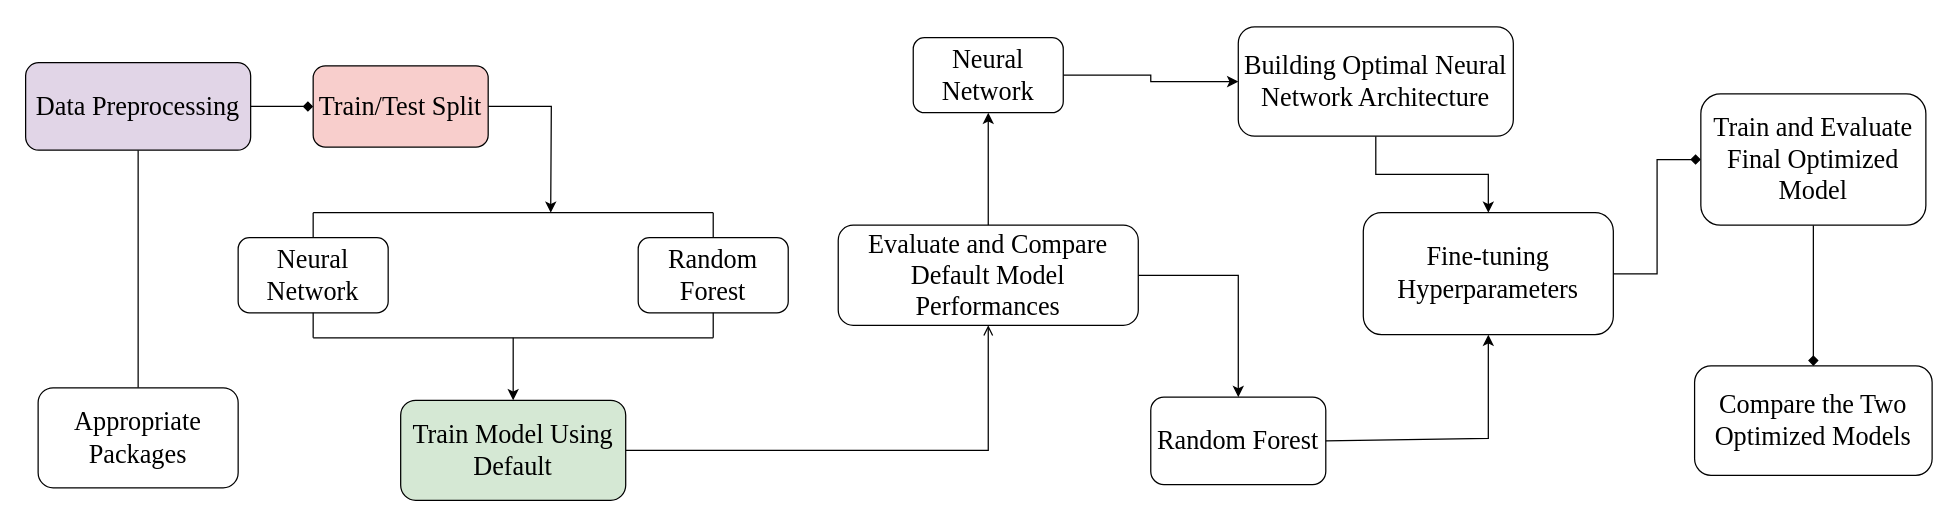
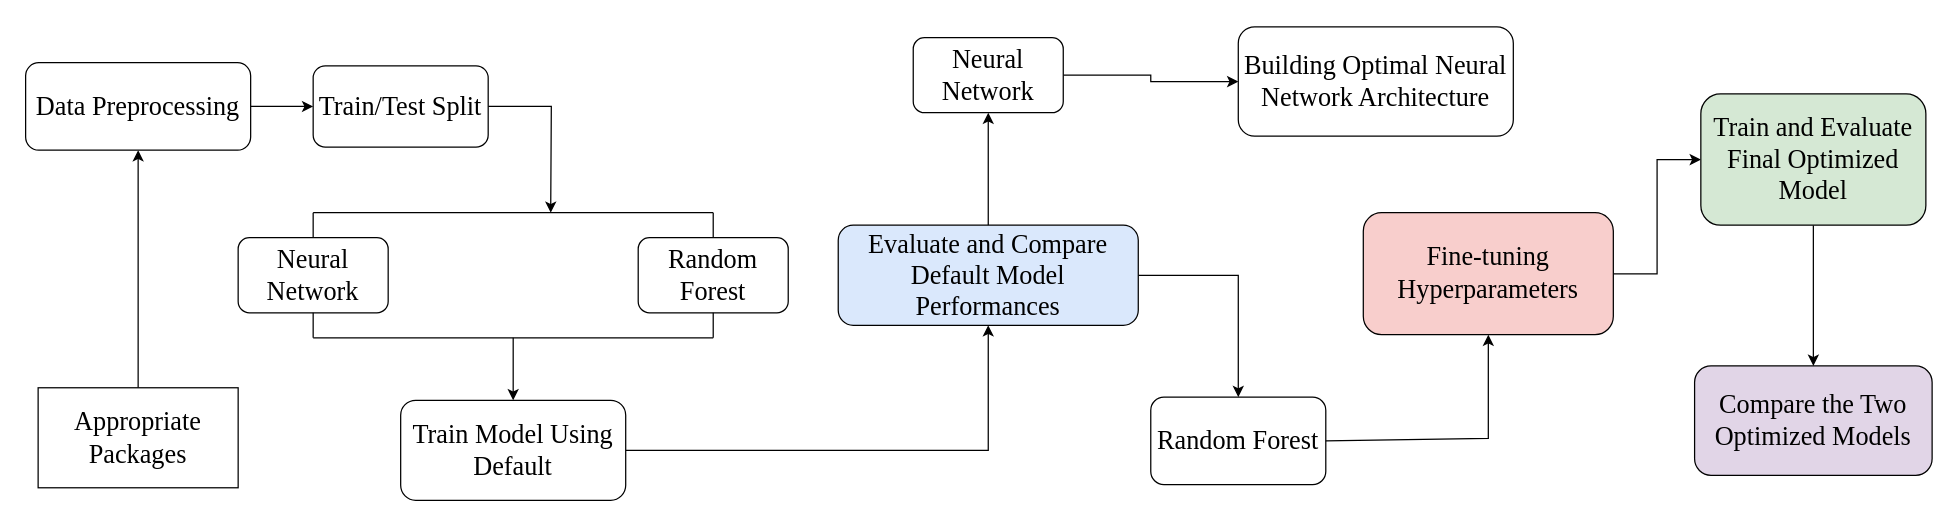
(138, 106) -> (138, 106)
(302, 106) -> (303, 106)
(401, 106) -> (401, 106)
(138, 156) -> (138, 160)
(1690, 159) -> (1691, 159)
(1813, 159) -> (1813, 159)
(1428, 174) -> none
(1488, 273) -> (1488, 273)
(988, 275) -> (988, 275)
(988, 332) -> (988, 335)
(1813, 355) -> (1813, 356)
(1813, 420) -> (1813, 420)
(138, 438) -> (138, 438)
(513, 450) -> (513, 450)
